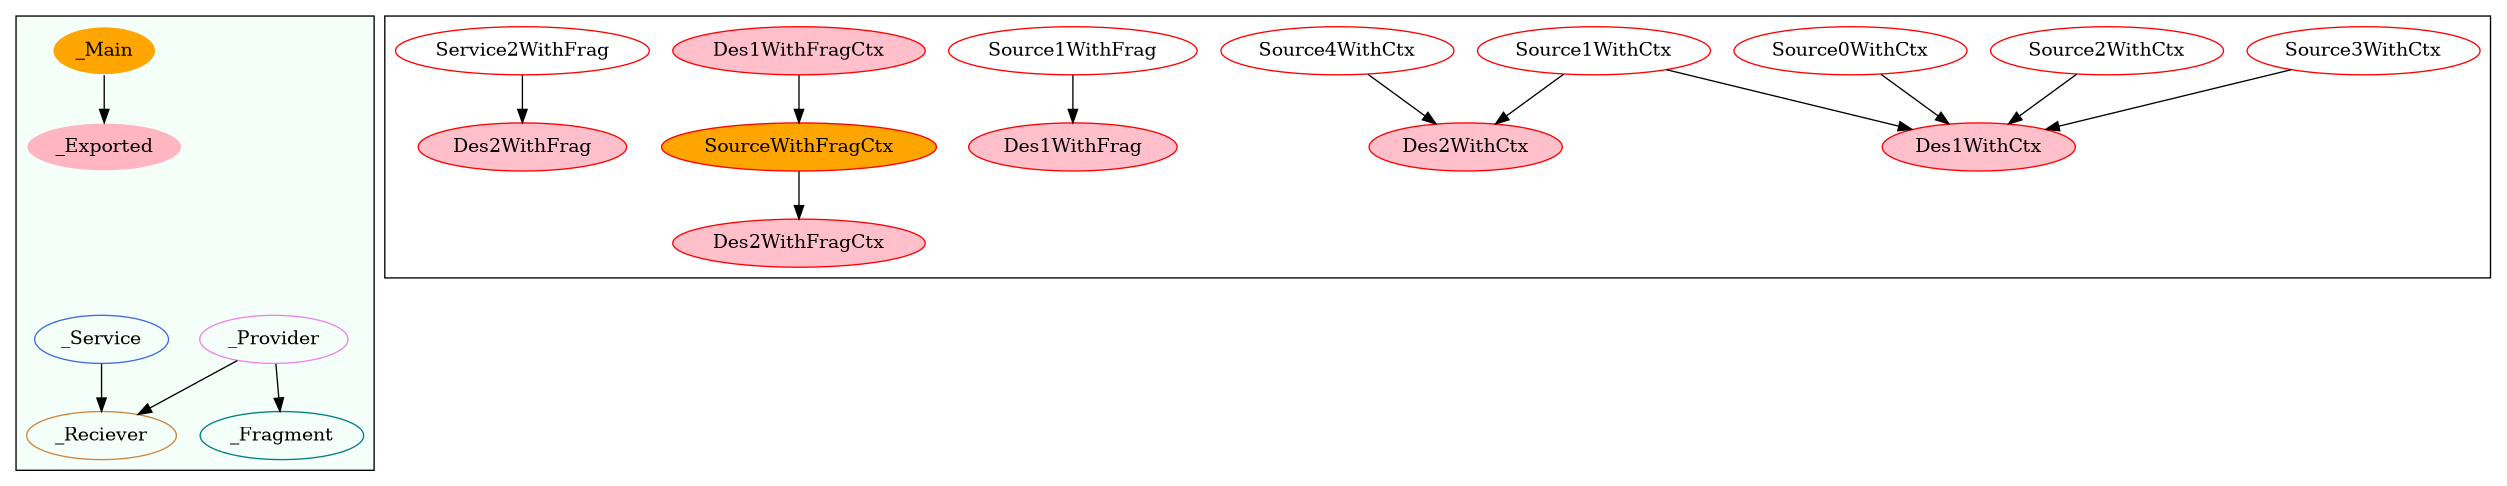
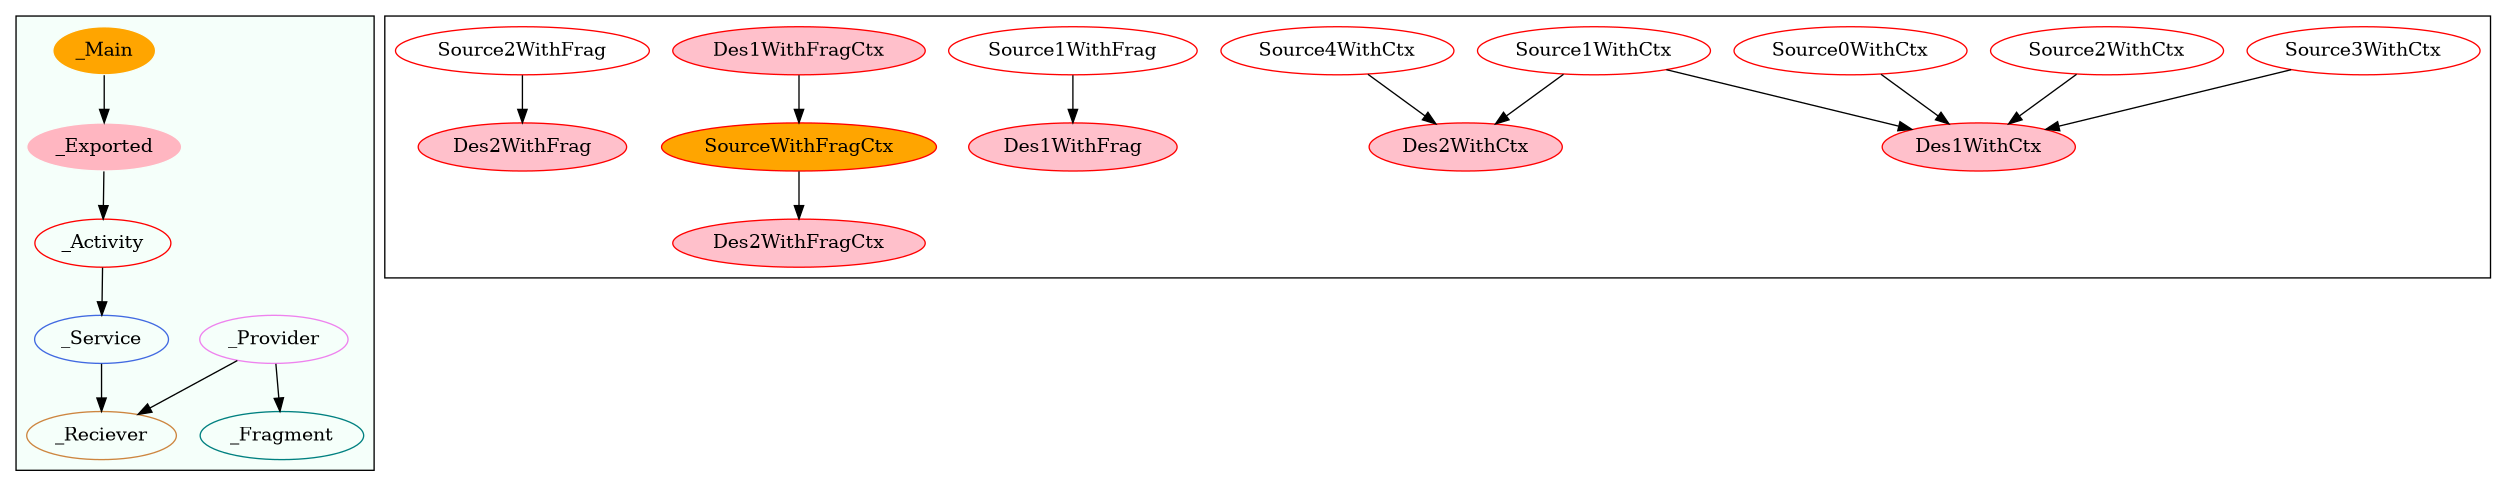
(522, 51) -> (522, 51)
none -> (103, 243)
